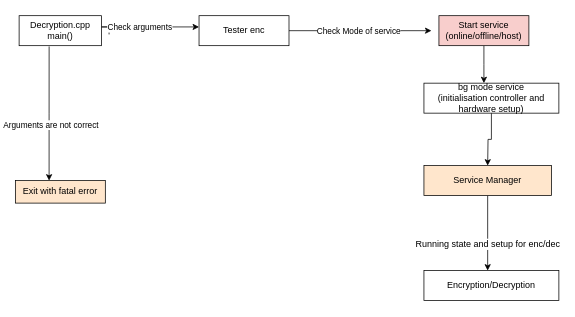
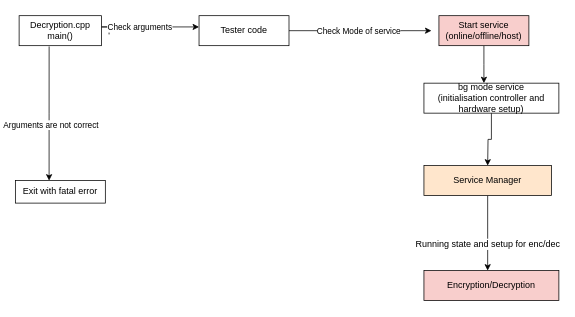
(244, 30) -> (244, 30)
(60, 192) -> (60, 192)
(492, 285) -> (492, 285)
